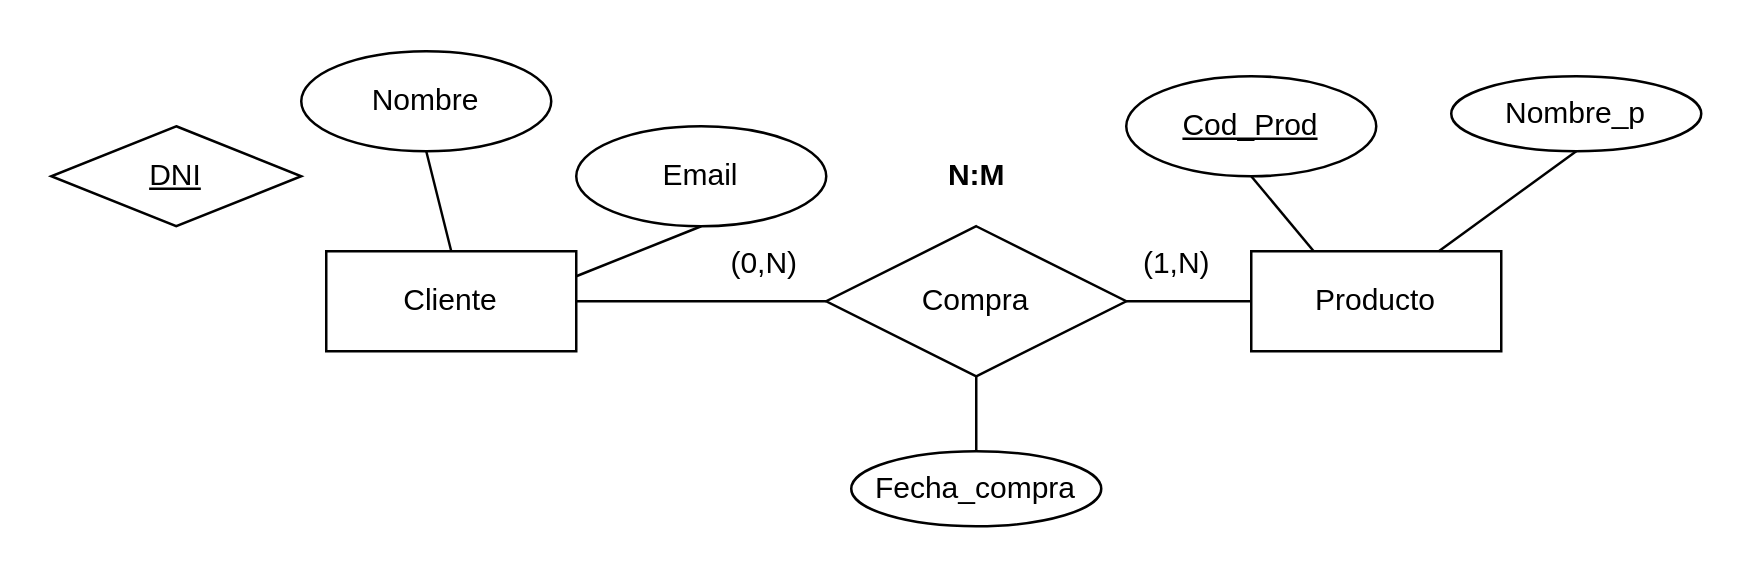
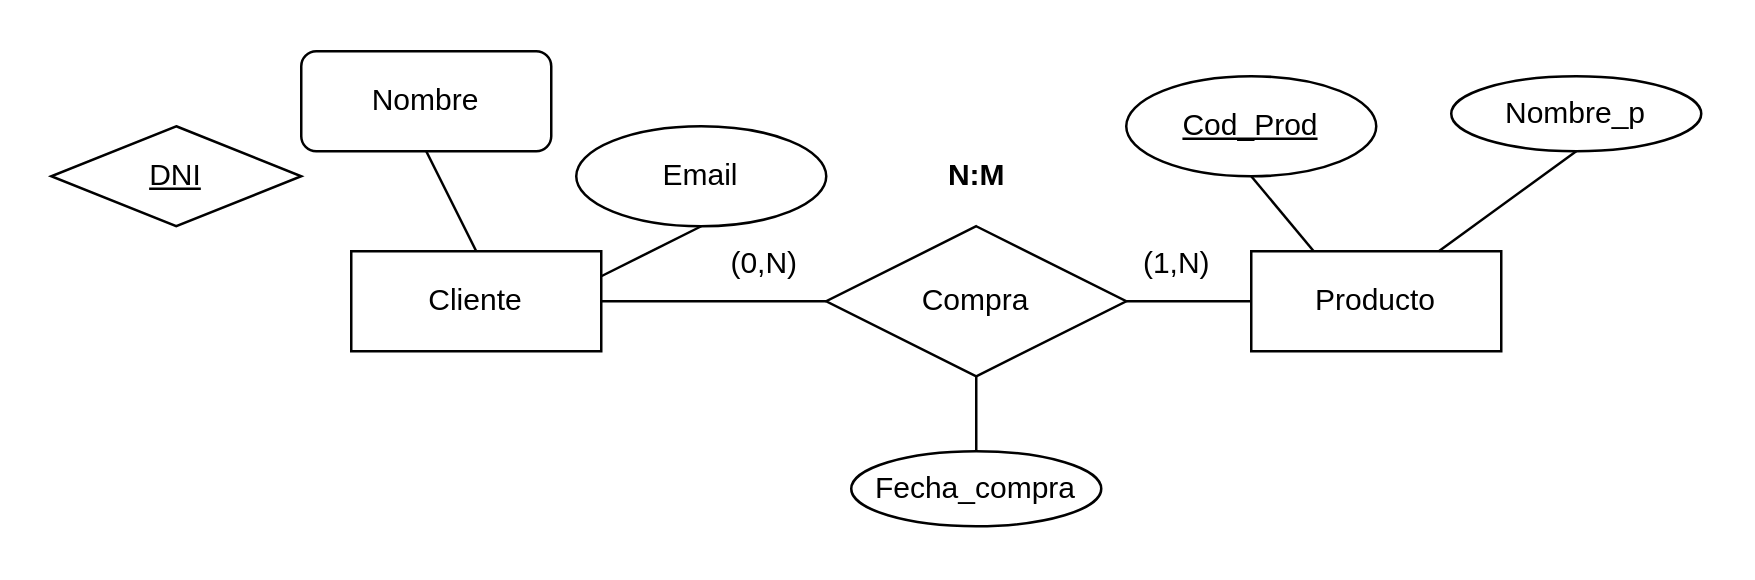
(426, 101) -> (426, 101)
(451, 301) -> (476, 301)
